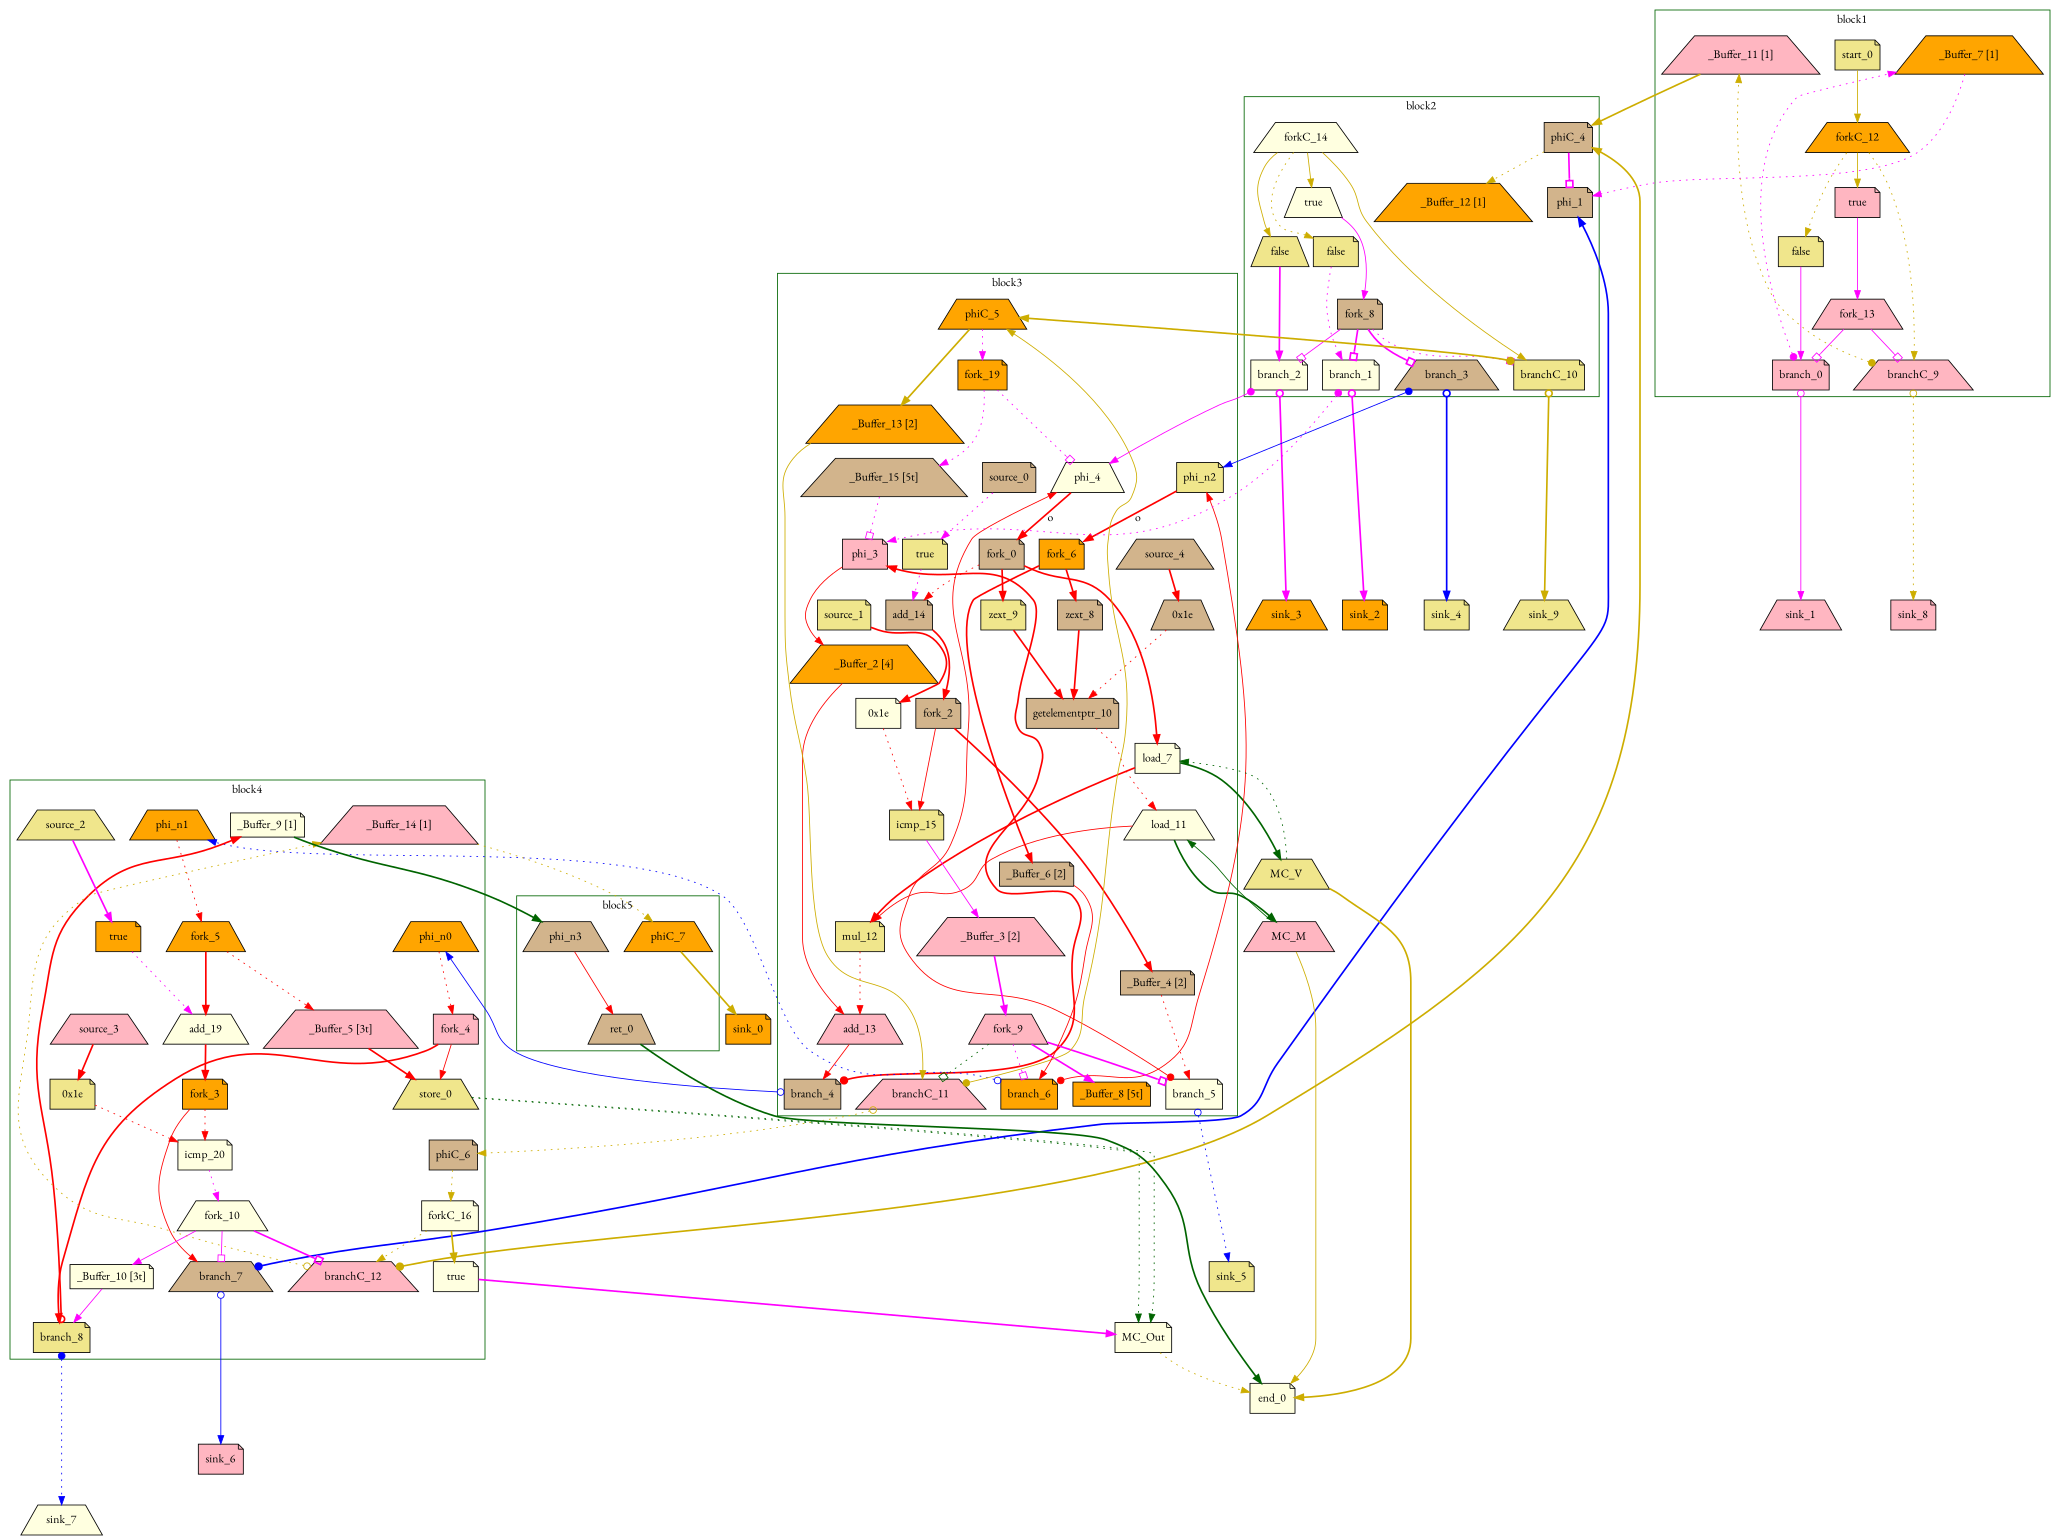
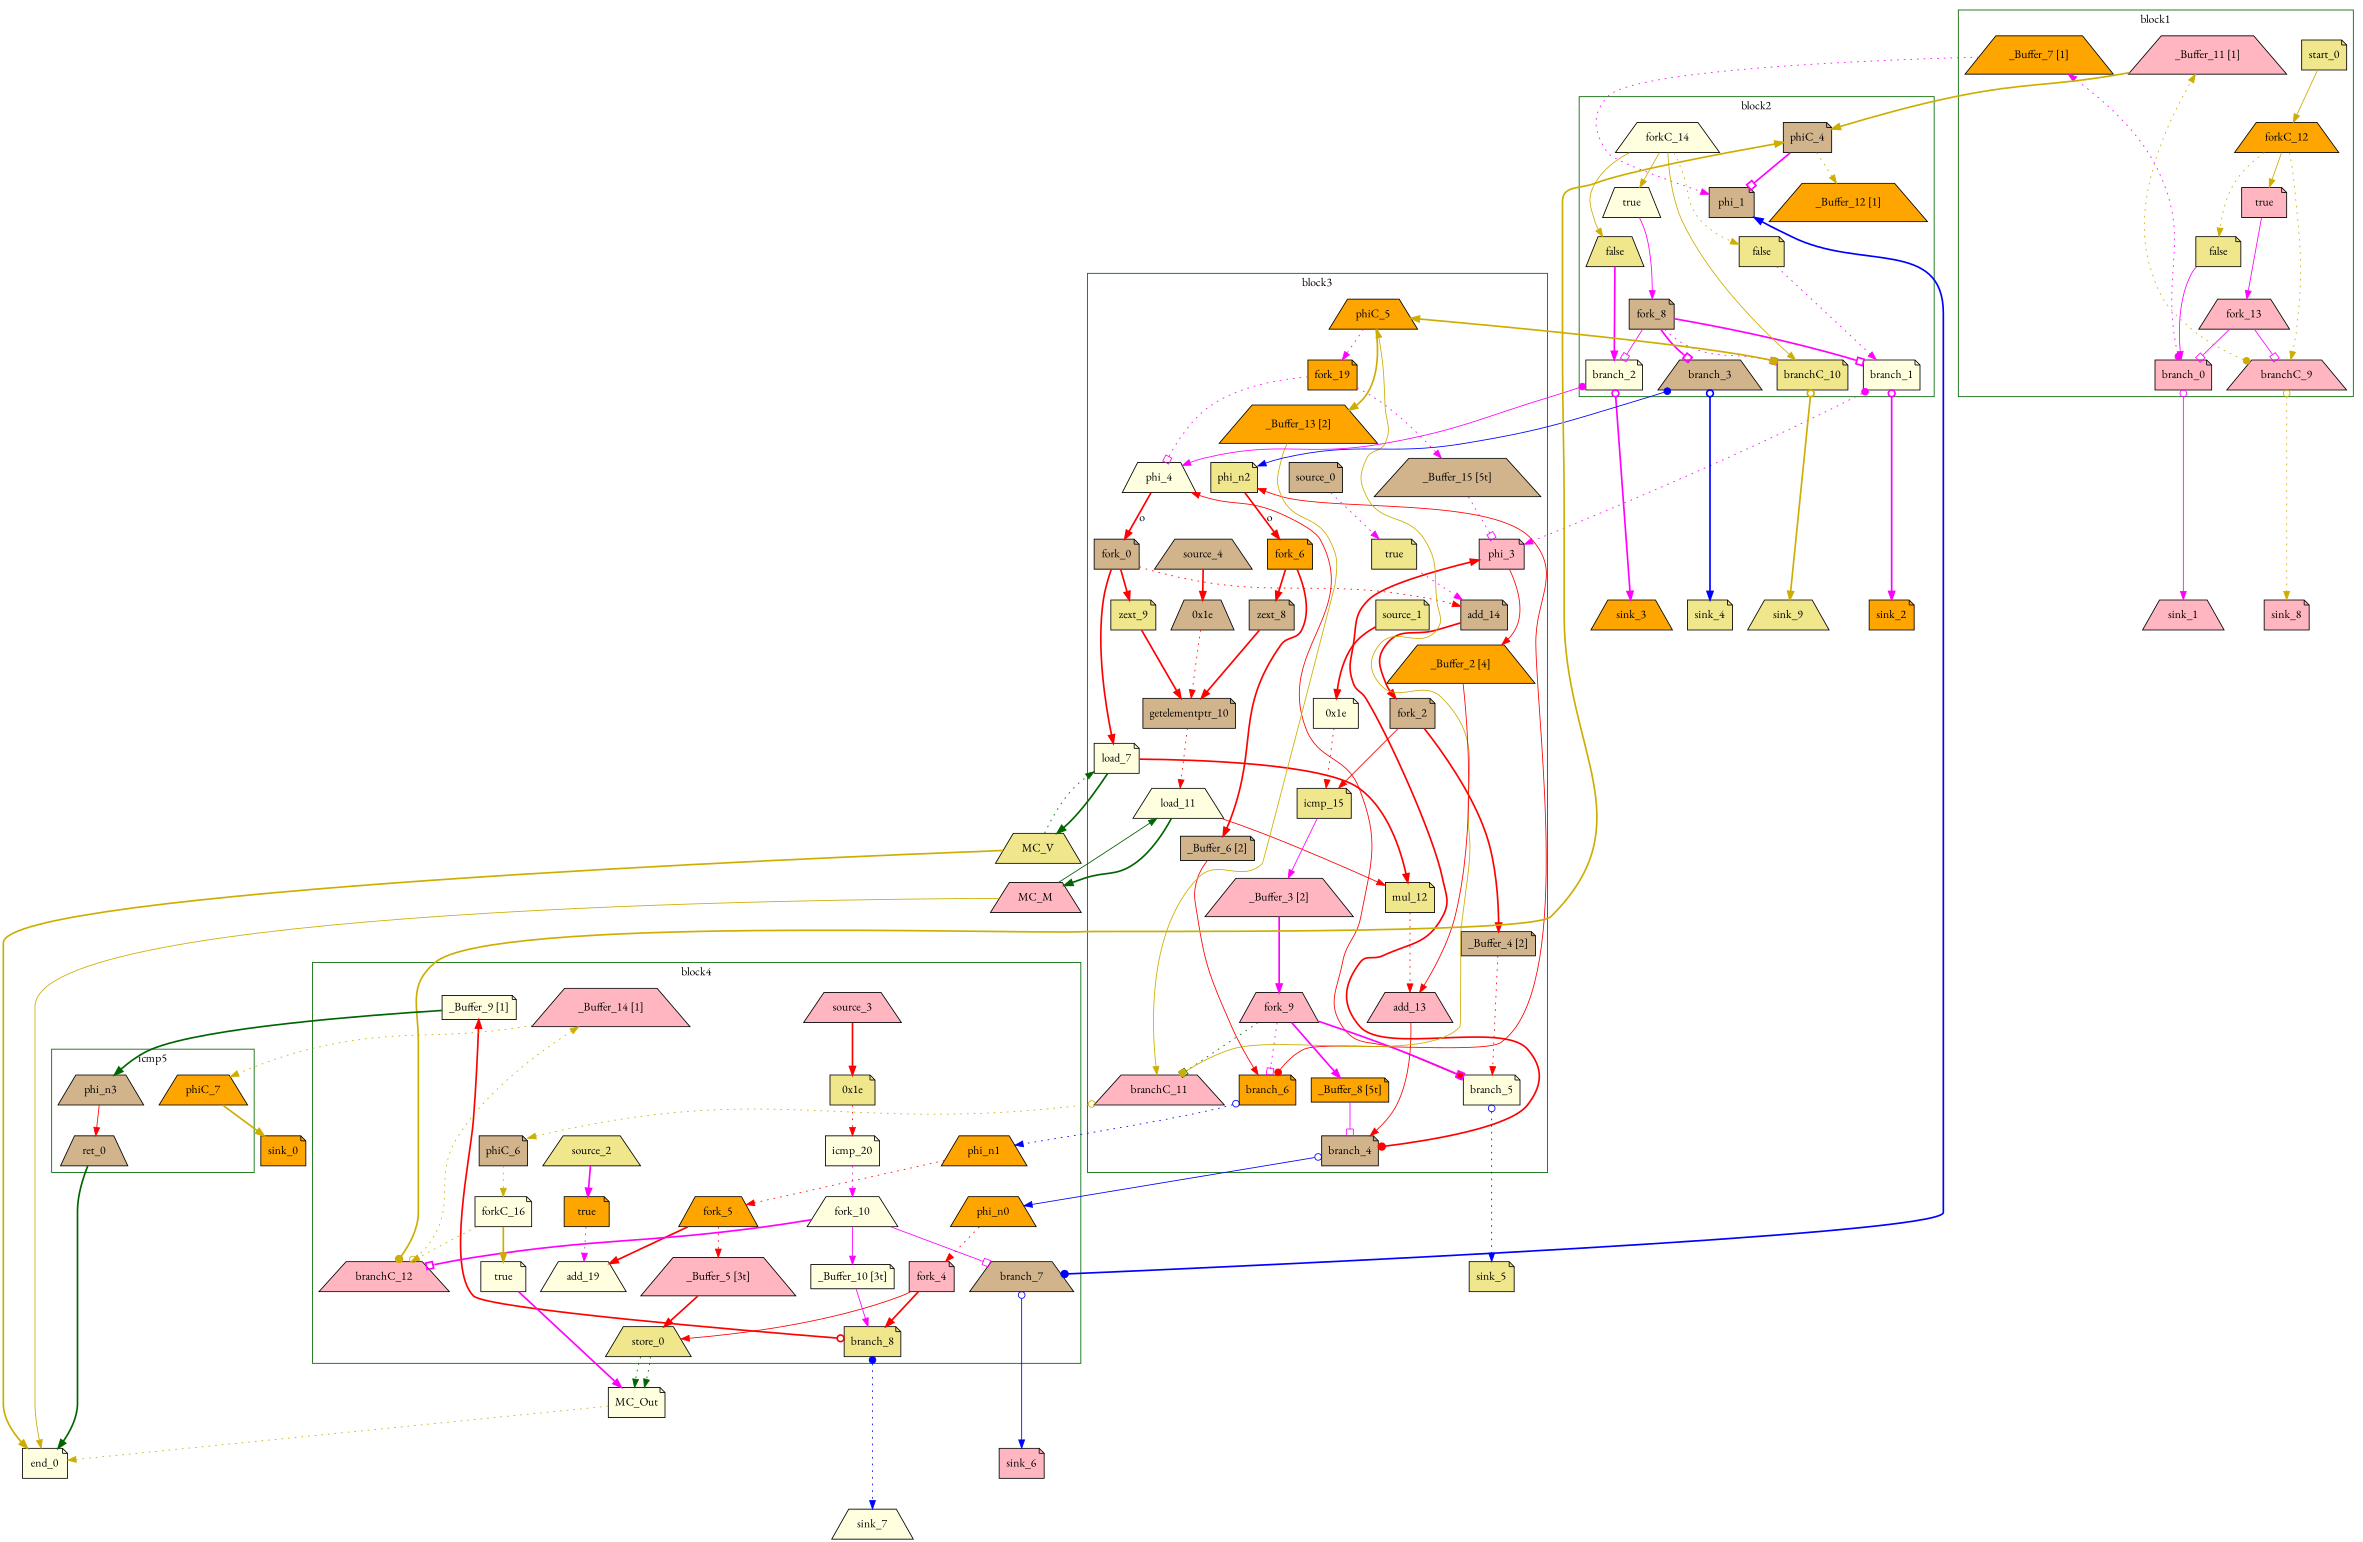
(618, 905) -> (153, 1059)
(205, 1094) -> none
none -> (1350, 1115)
